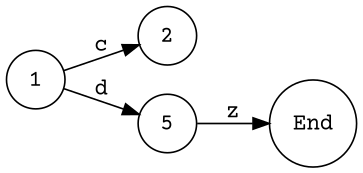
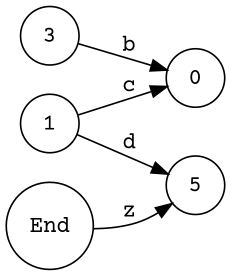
none -> (50, 36)
(167, 36) -> (195, 78)
(225, 124) -> (127, 225)
